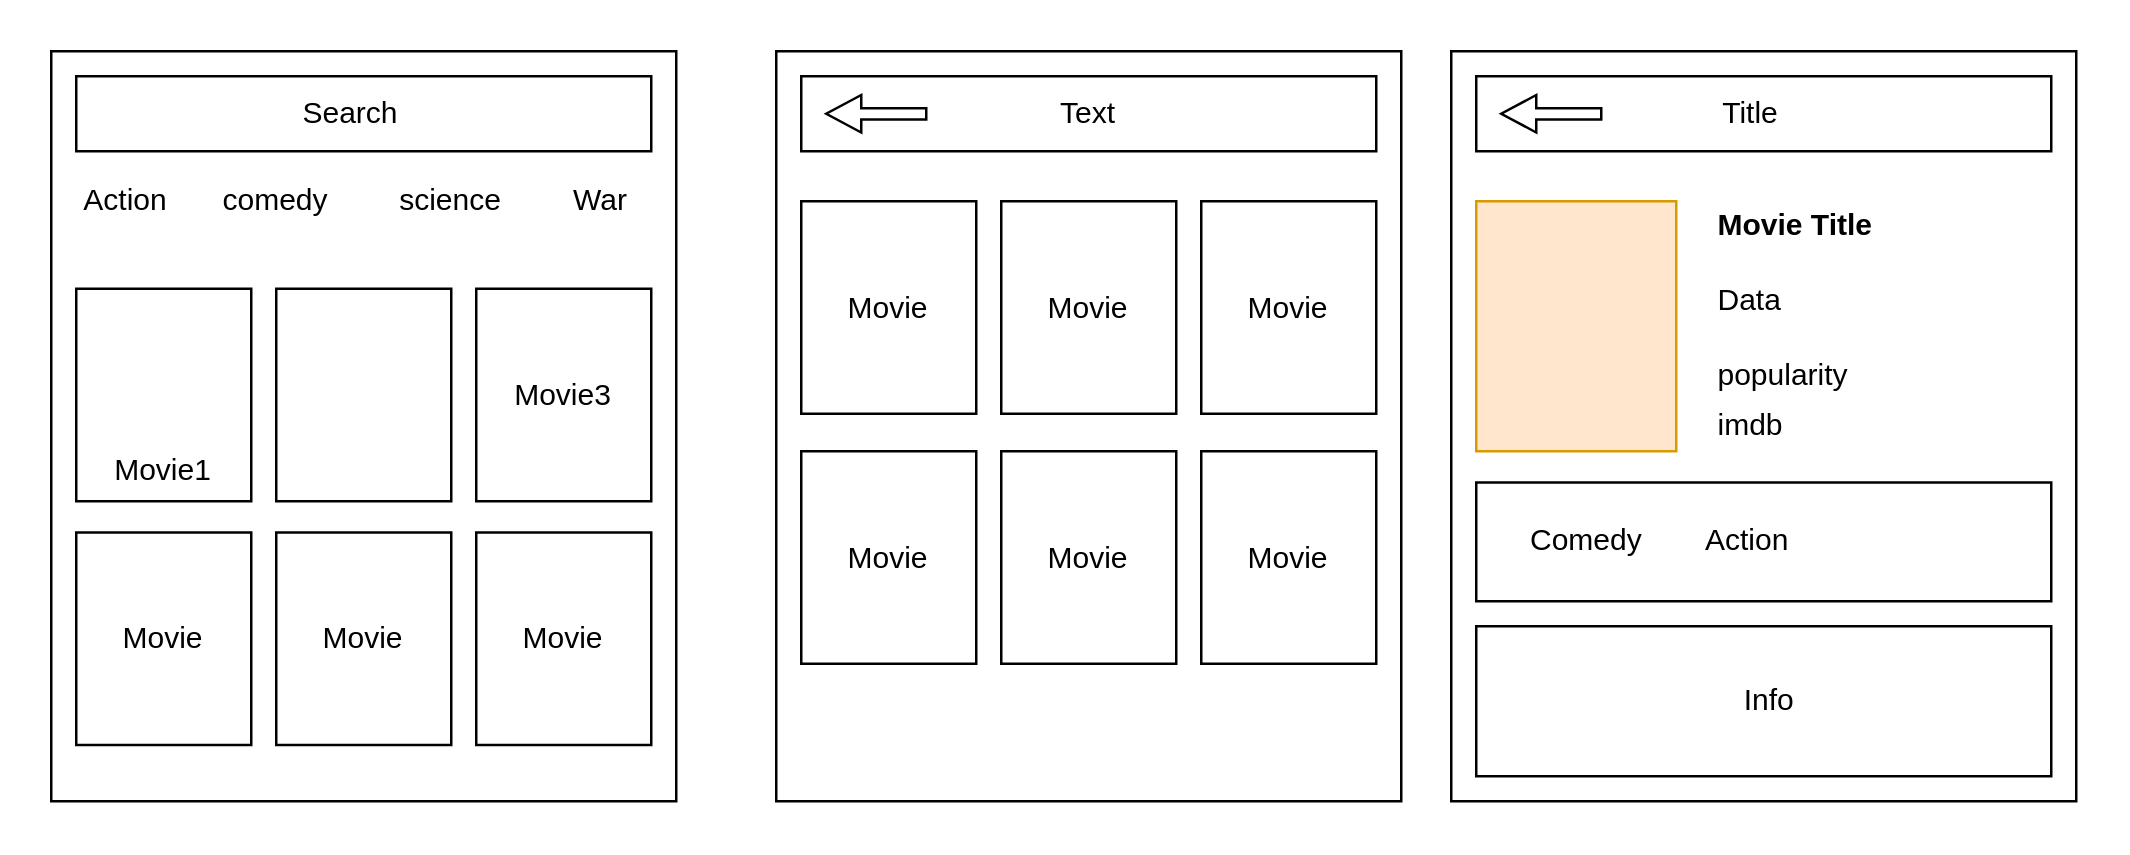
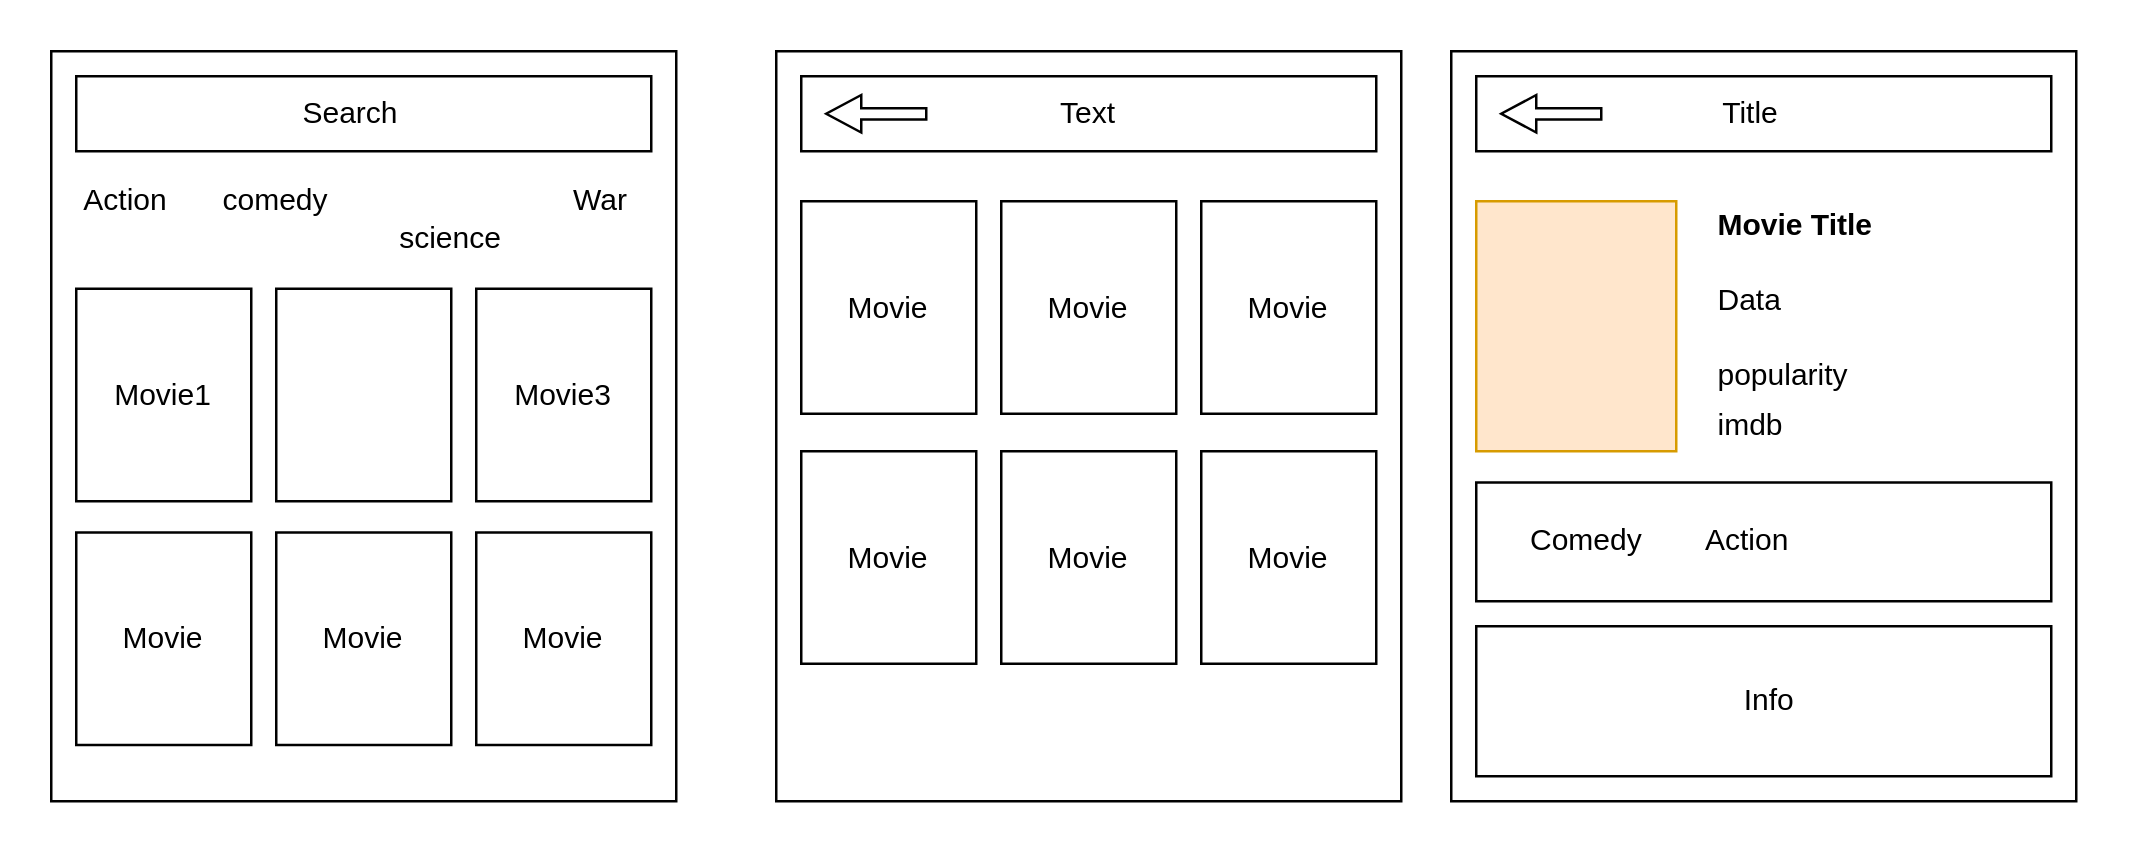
(451, 201) -> (451, 239)
(164, 470) -> (164, 395)
